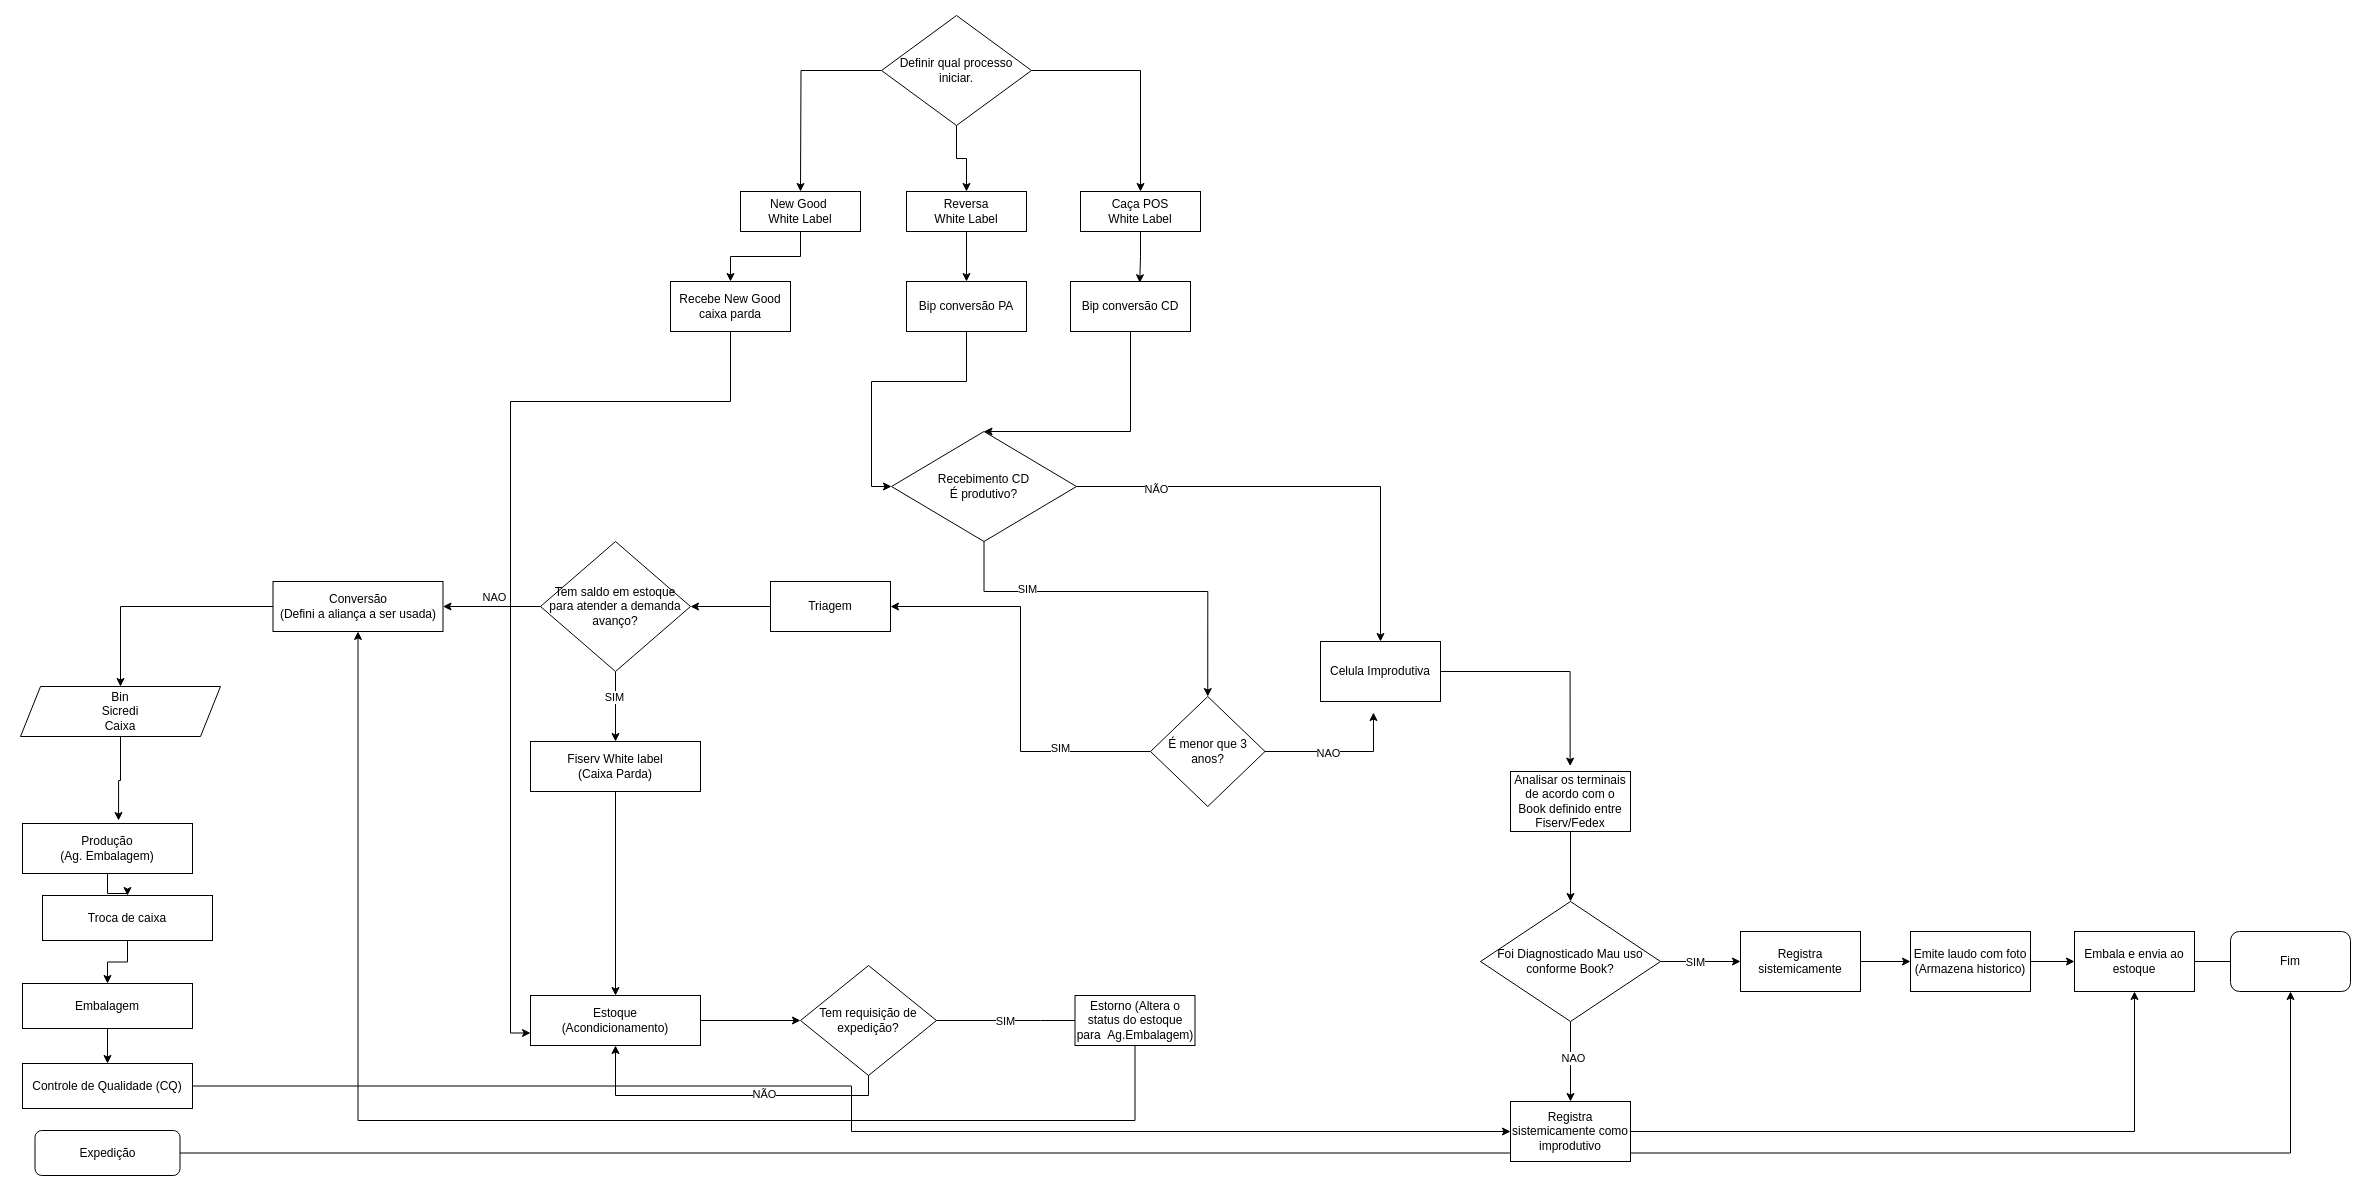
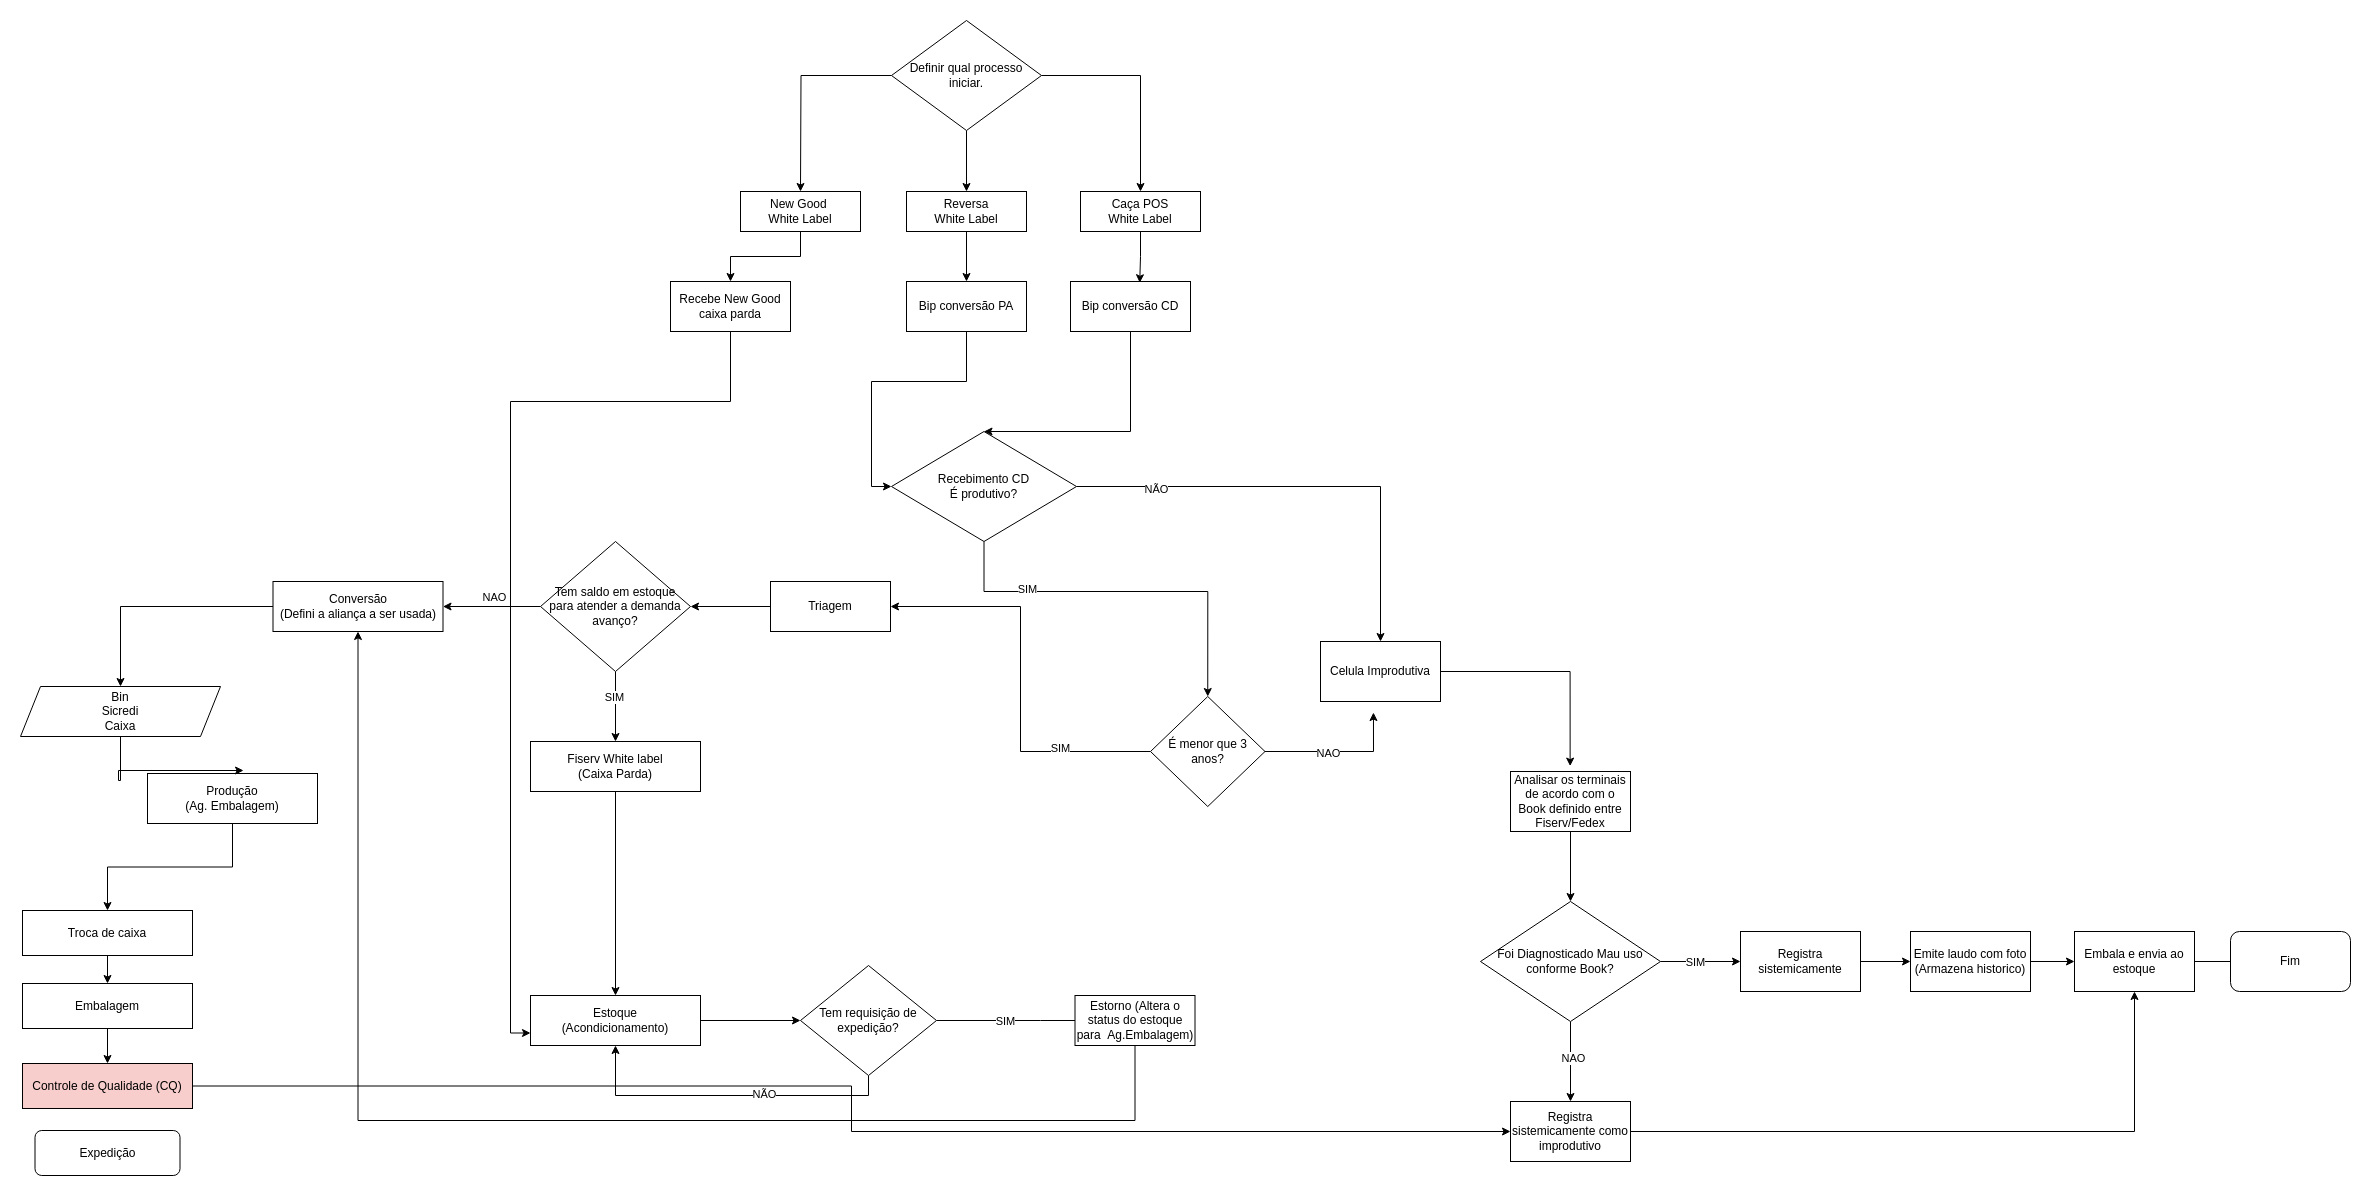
(957, 71) -> (967, 76)
(108, 849) -> (233, 799)
(128, 918) -> (108, 933)
(108, 1086) -> (108, 1086)
(845, 1153) -> none
